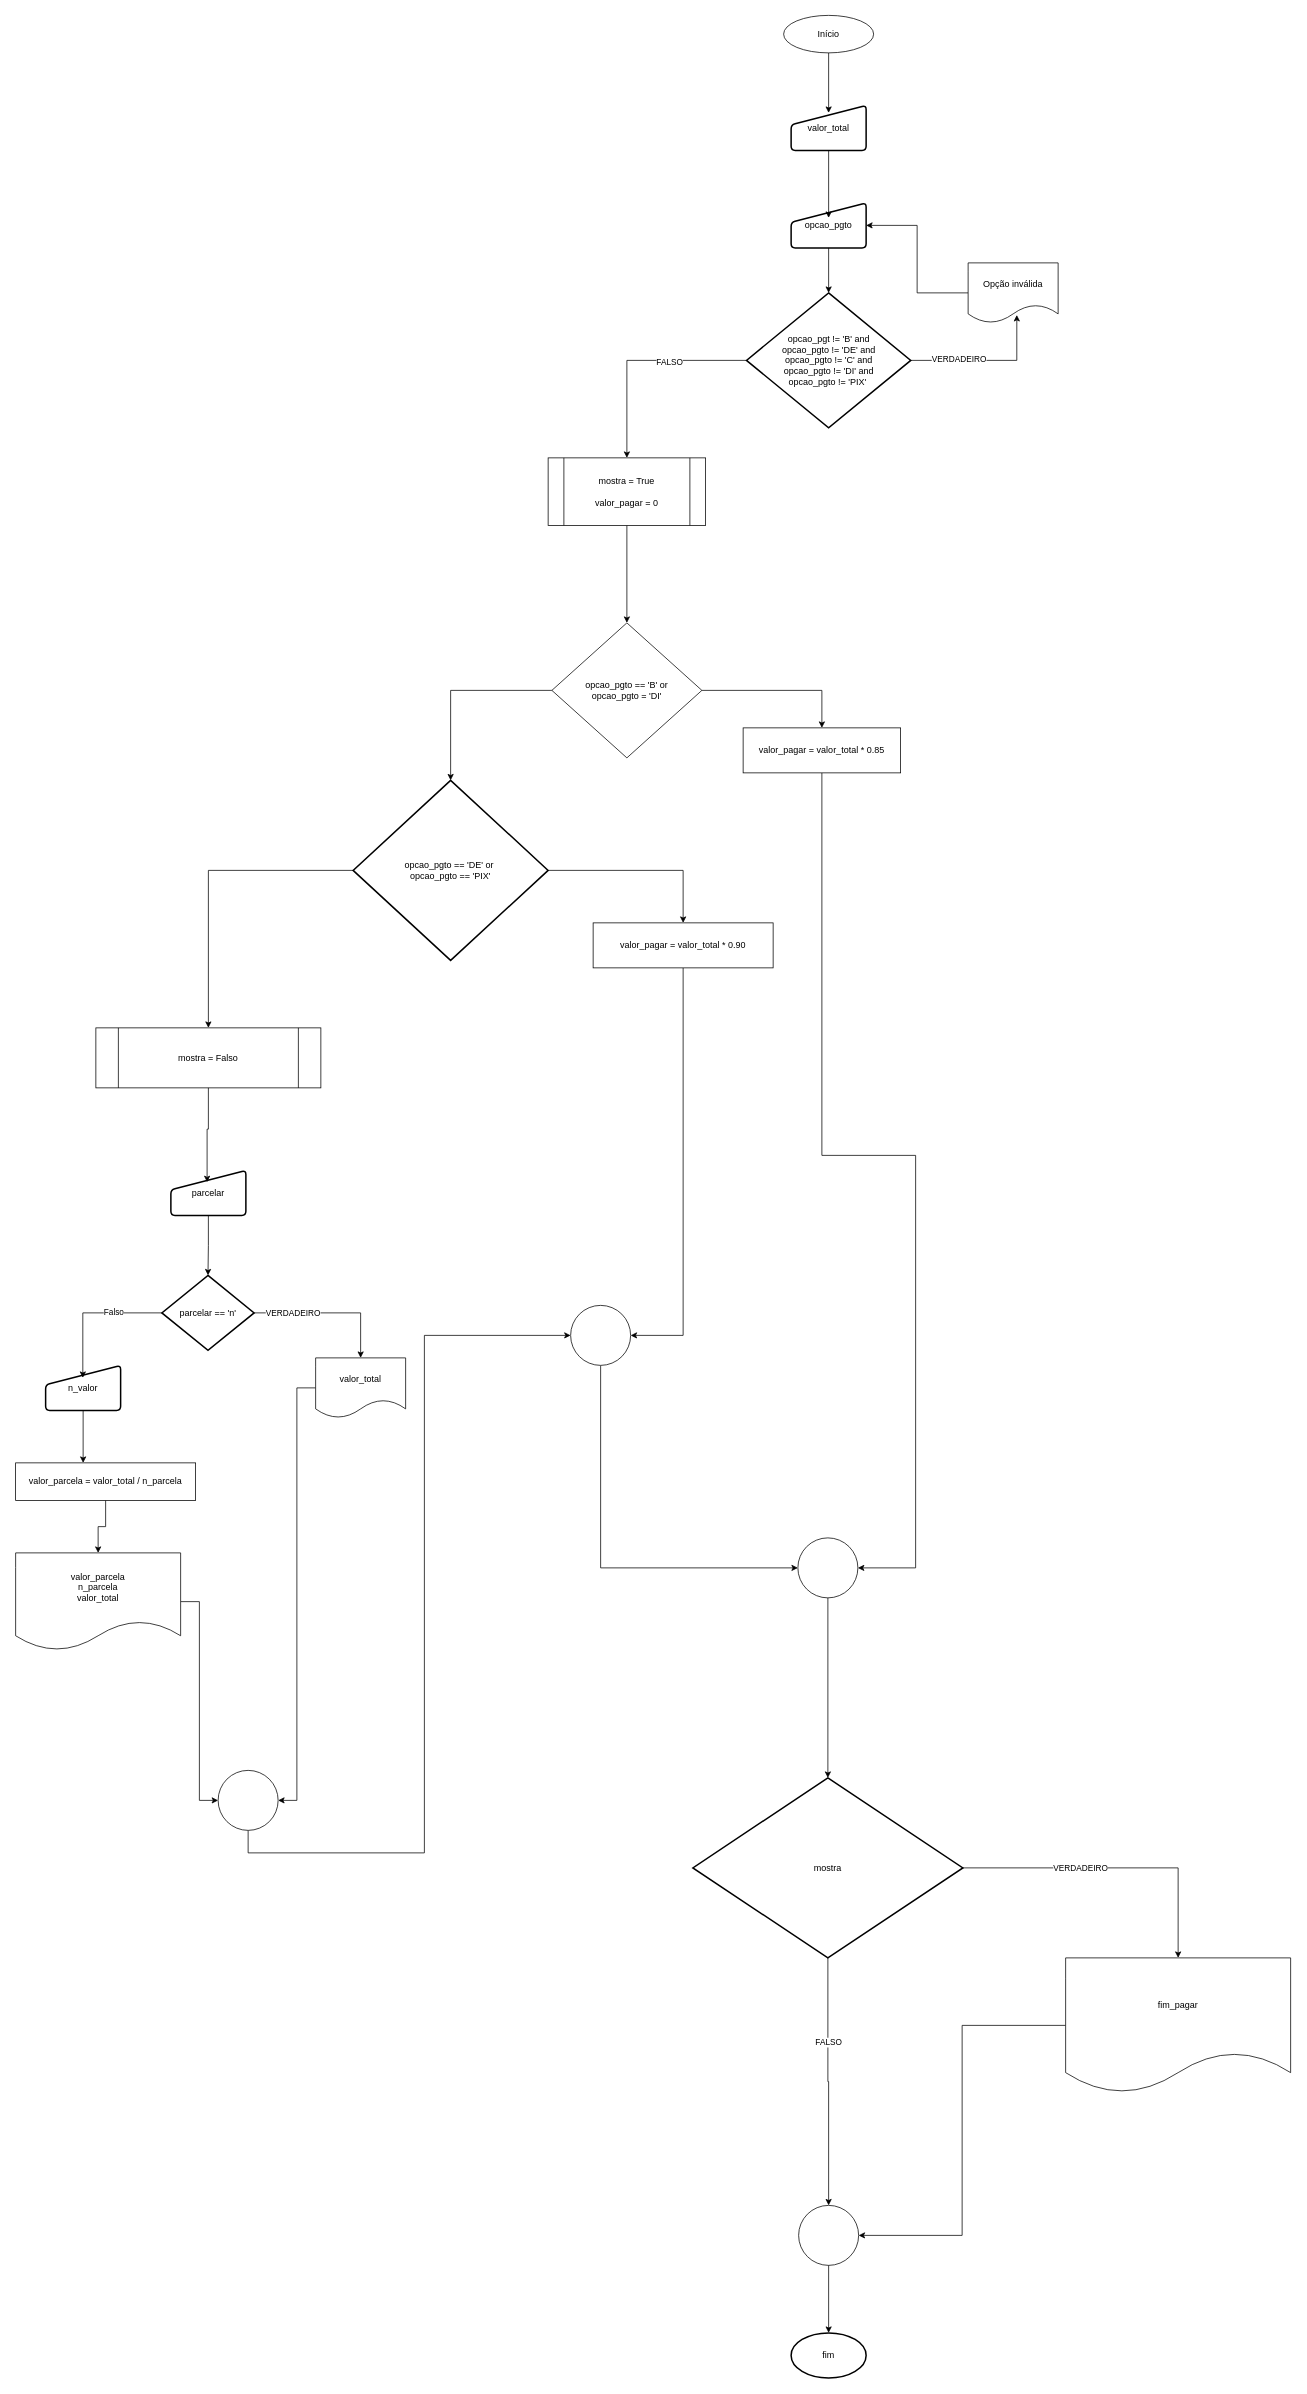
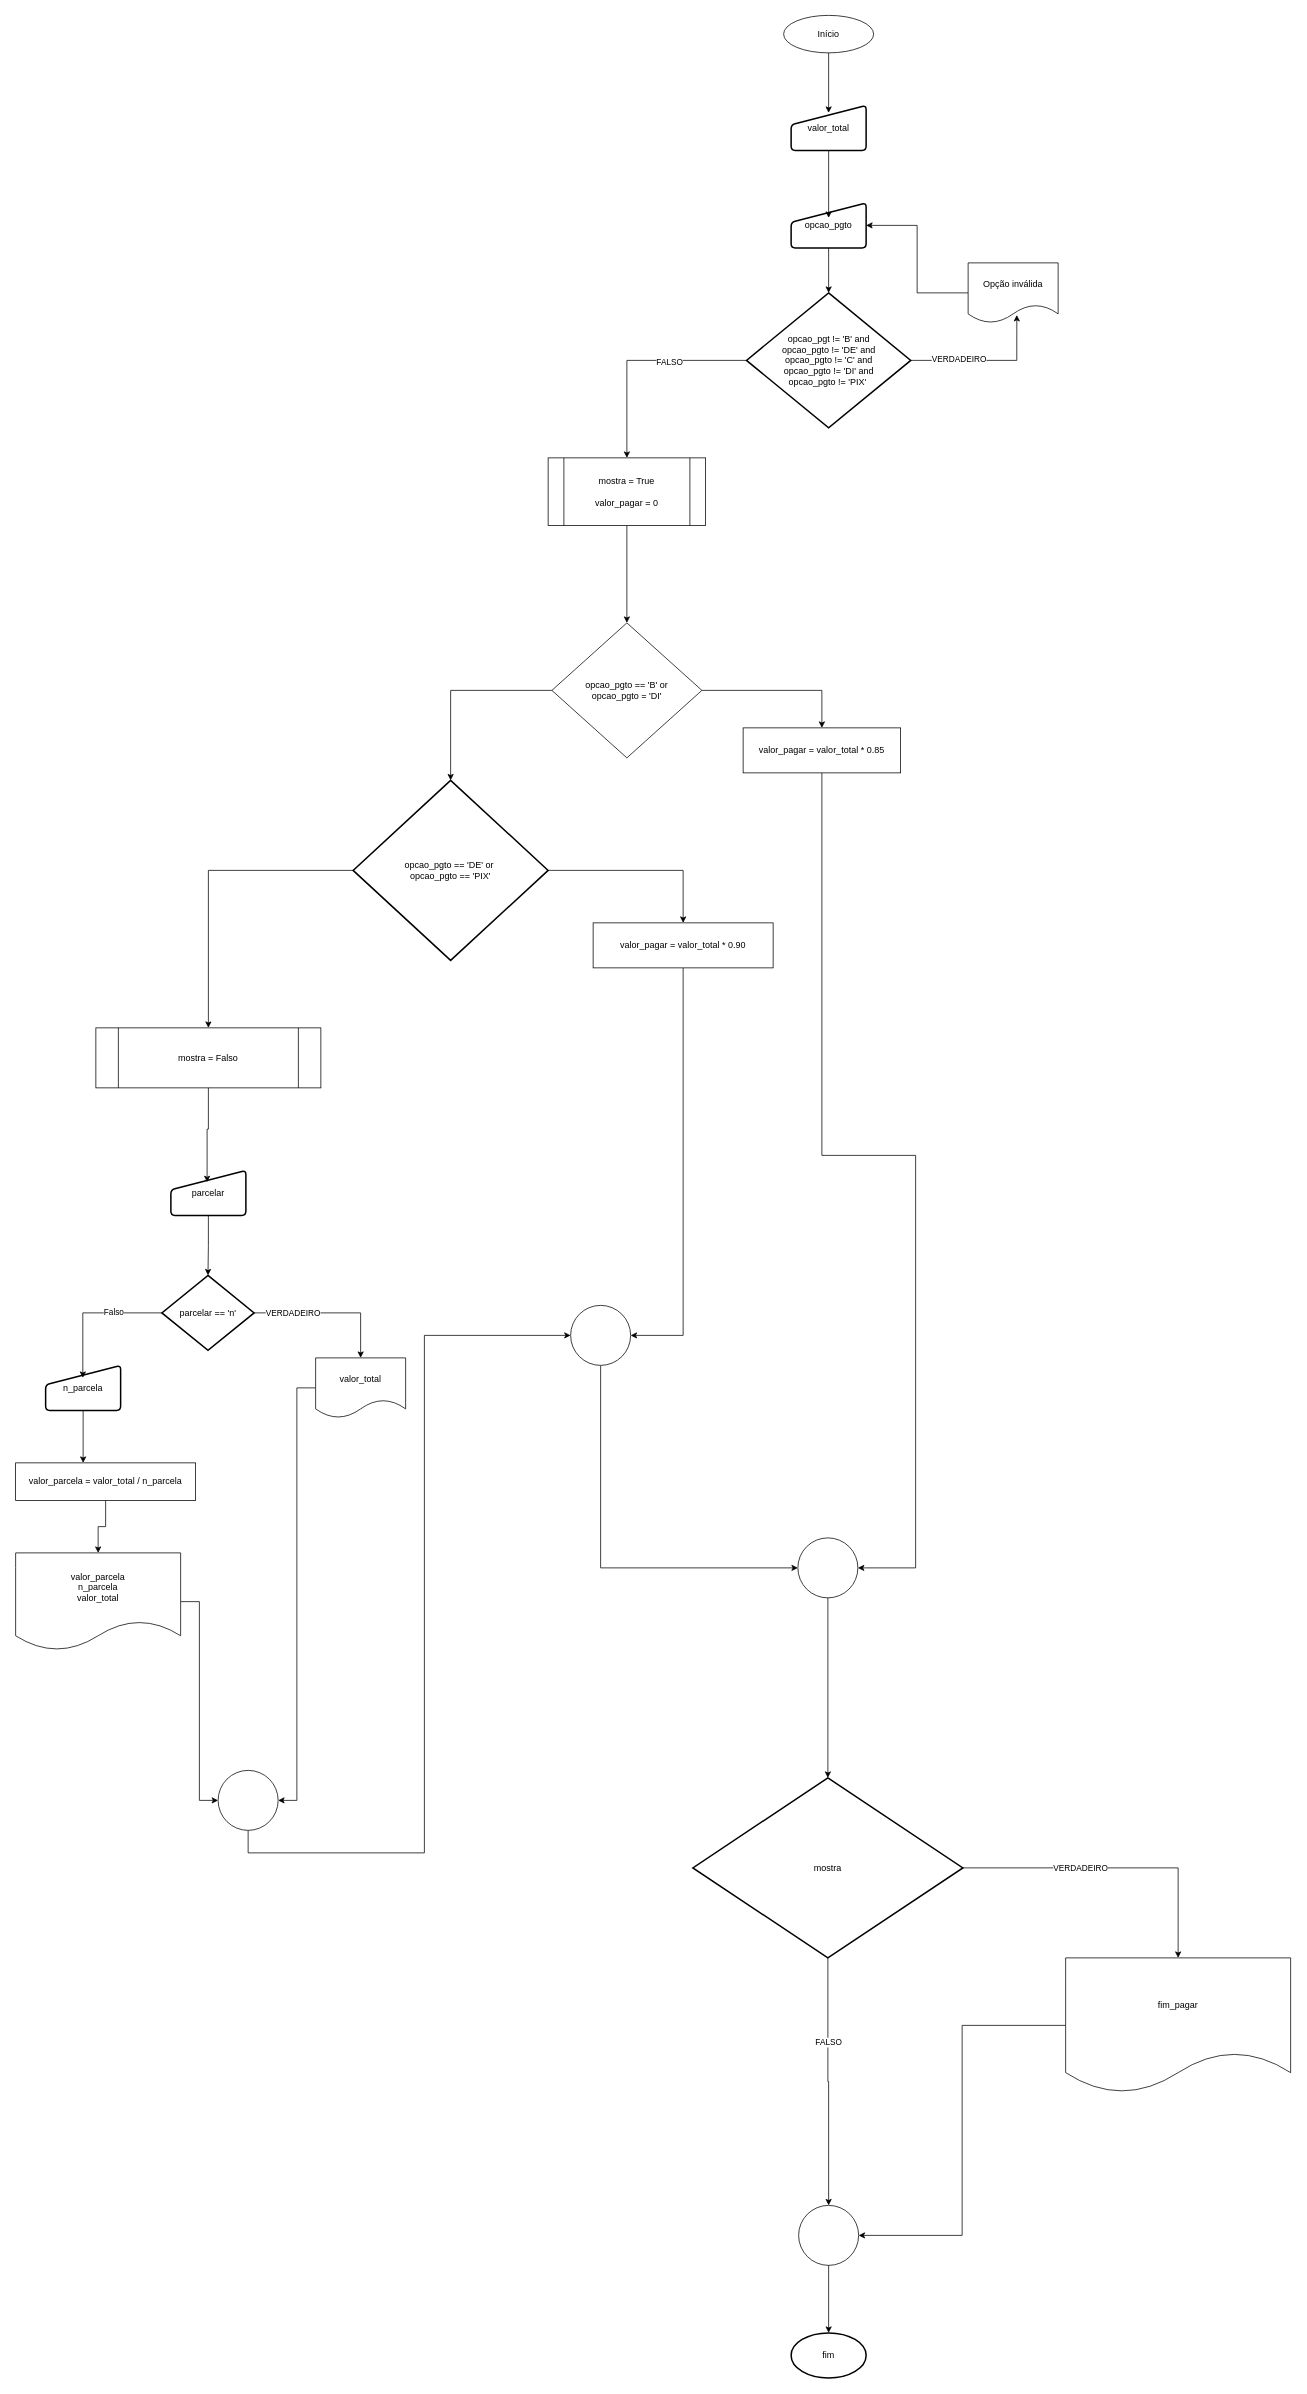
(83, 1388) -> (83, 1388)
